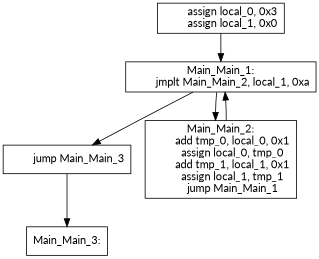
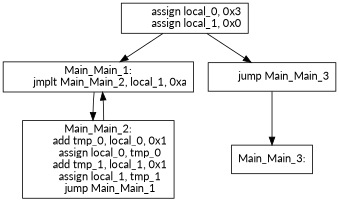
(146, 116) -> (226, 46)
